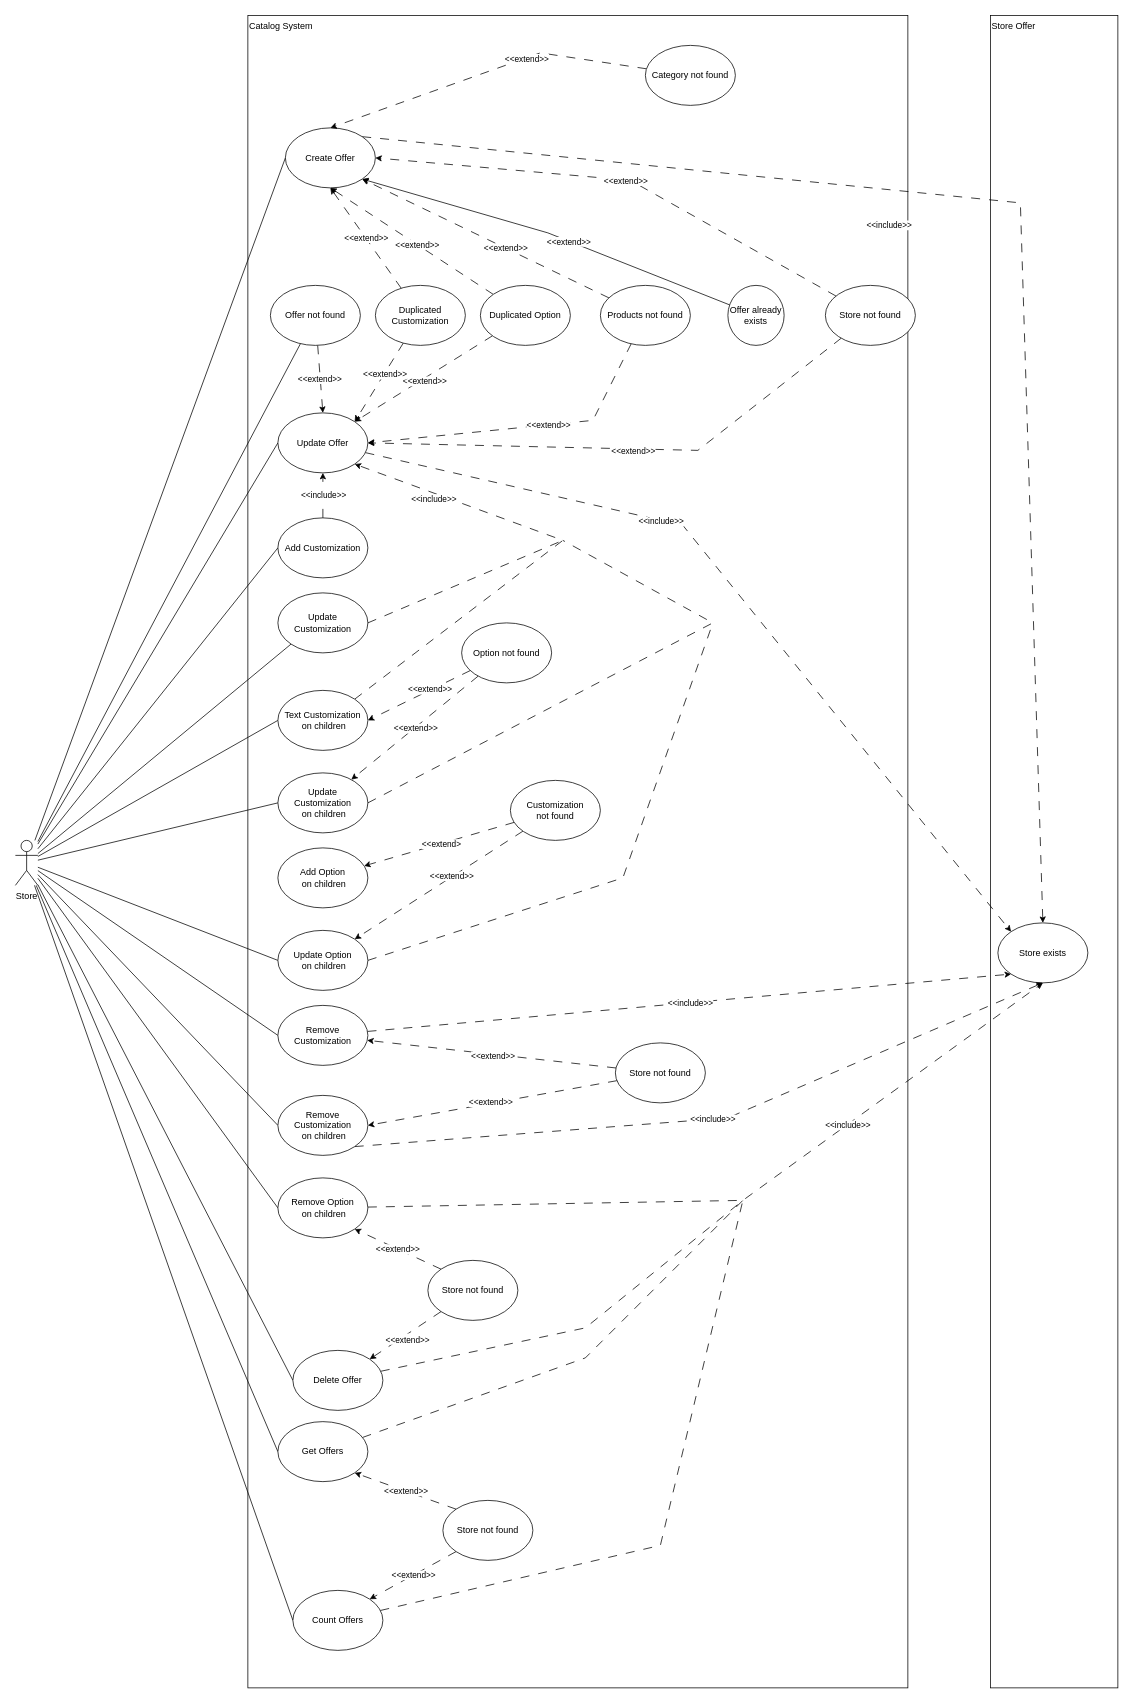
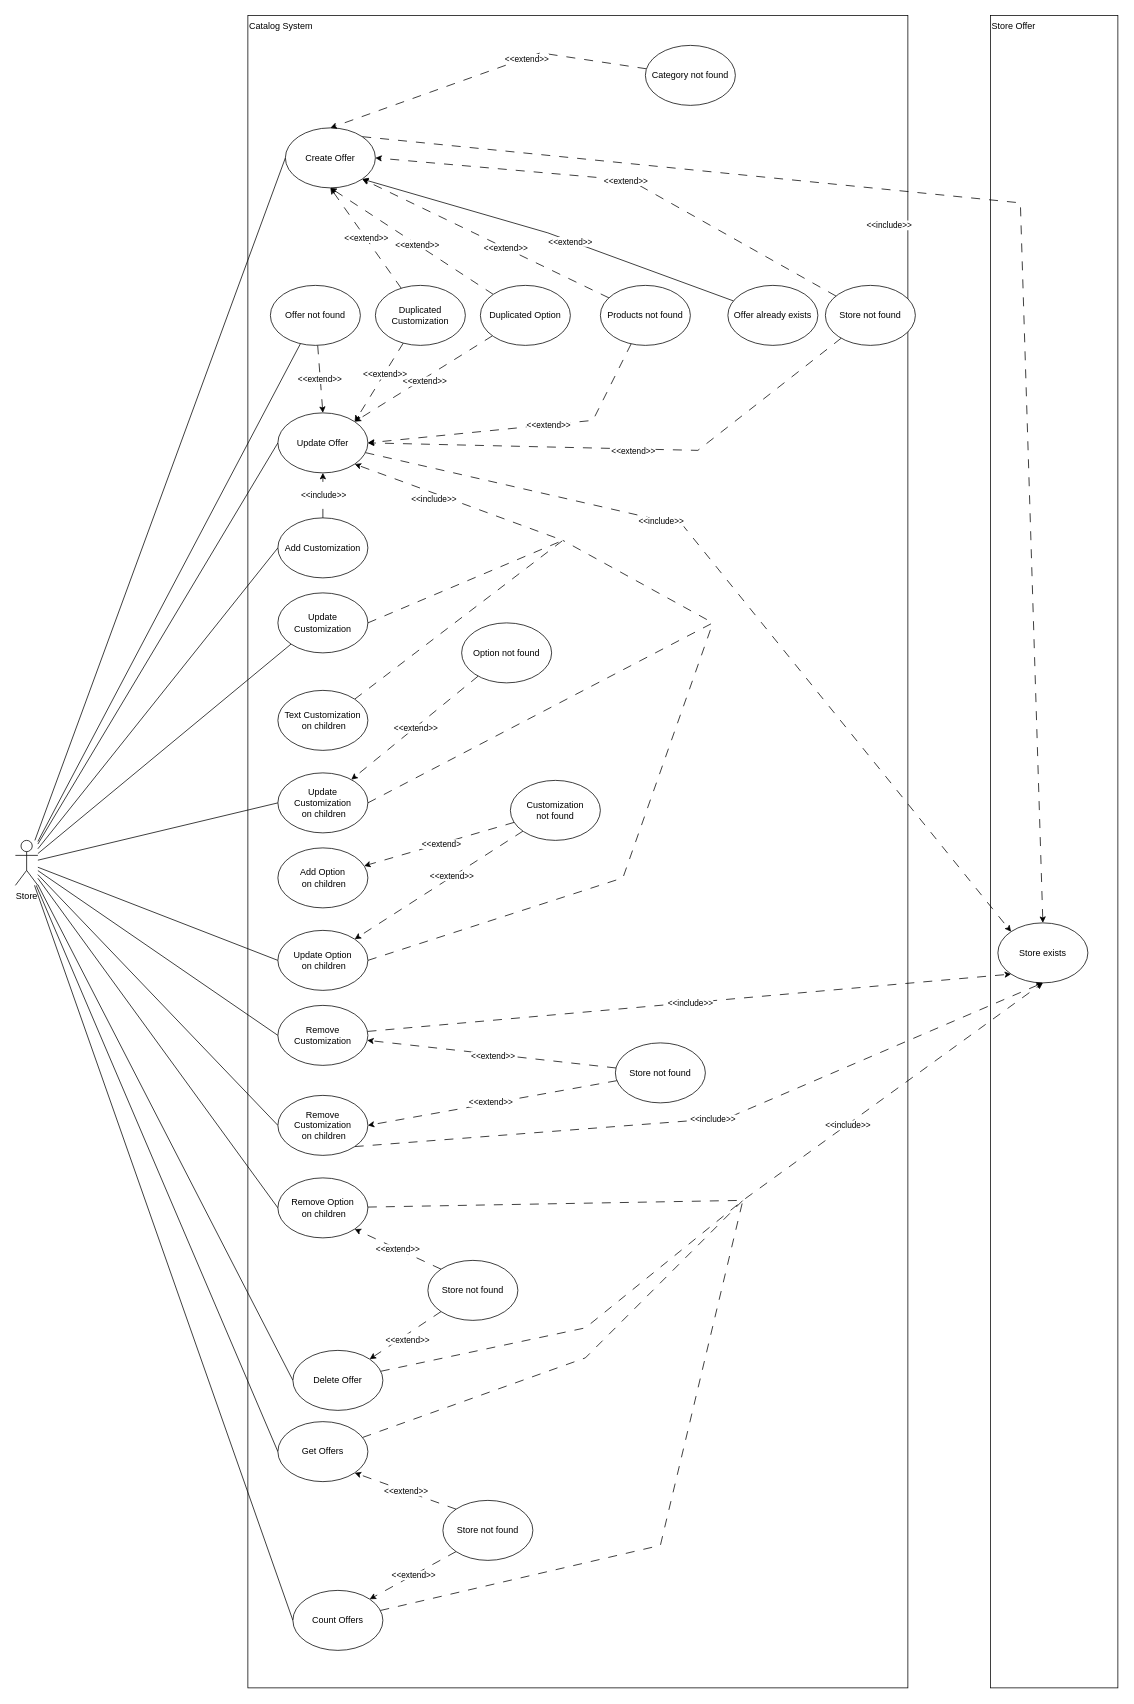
(756, 315) -> (773, 315)
(421, 695) -> none
(158, 788) -> none
